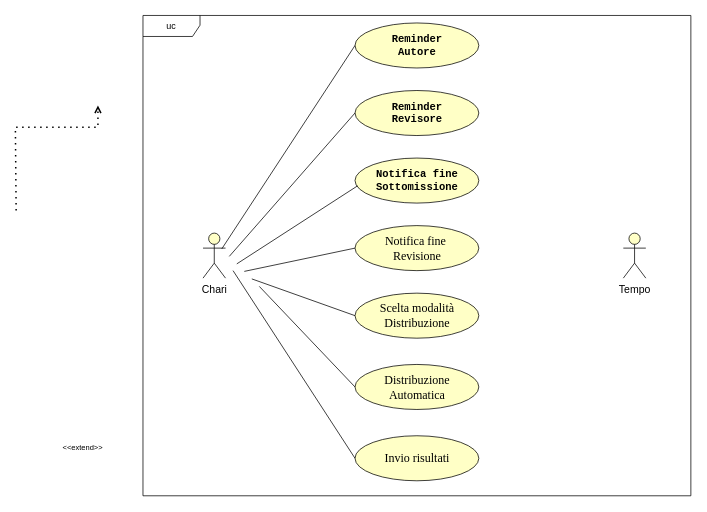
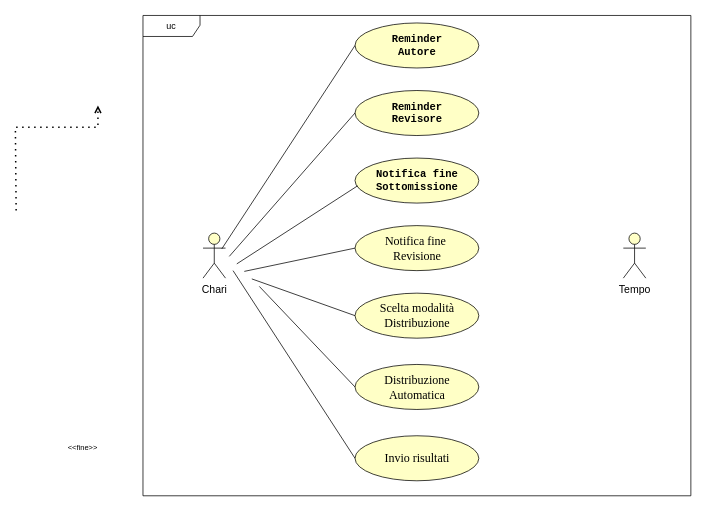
(83, 447) -> (83, 447)
